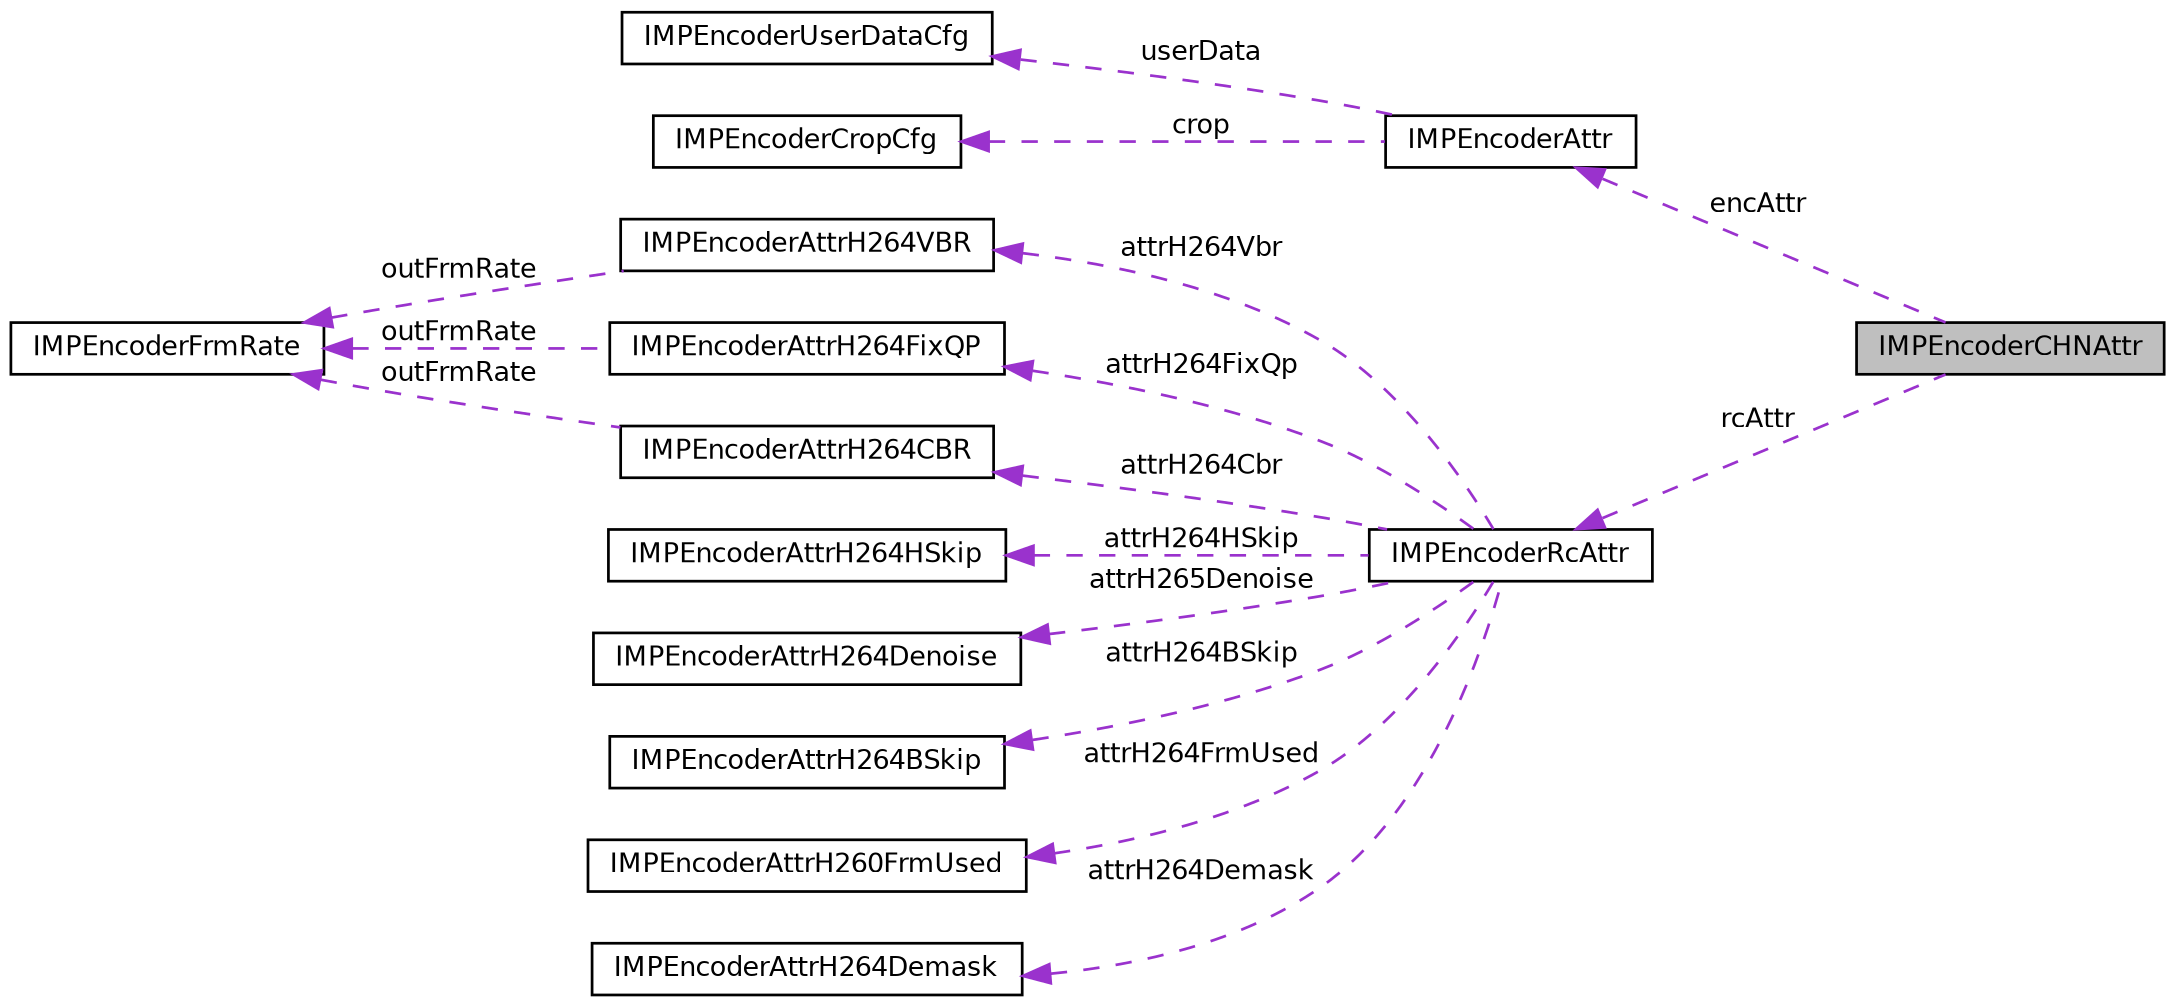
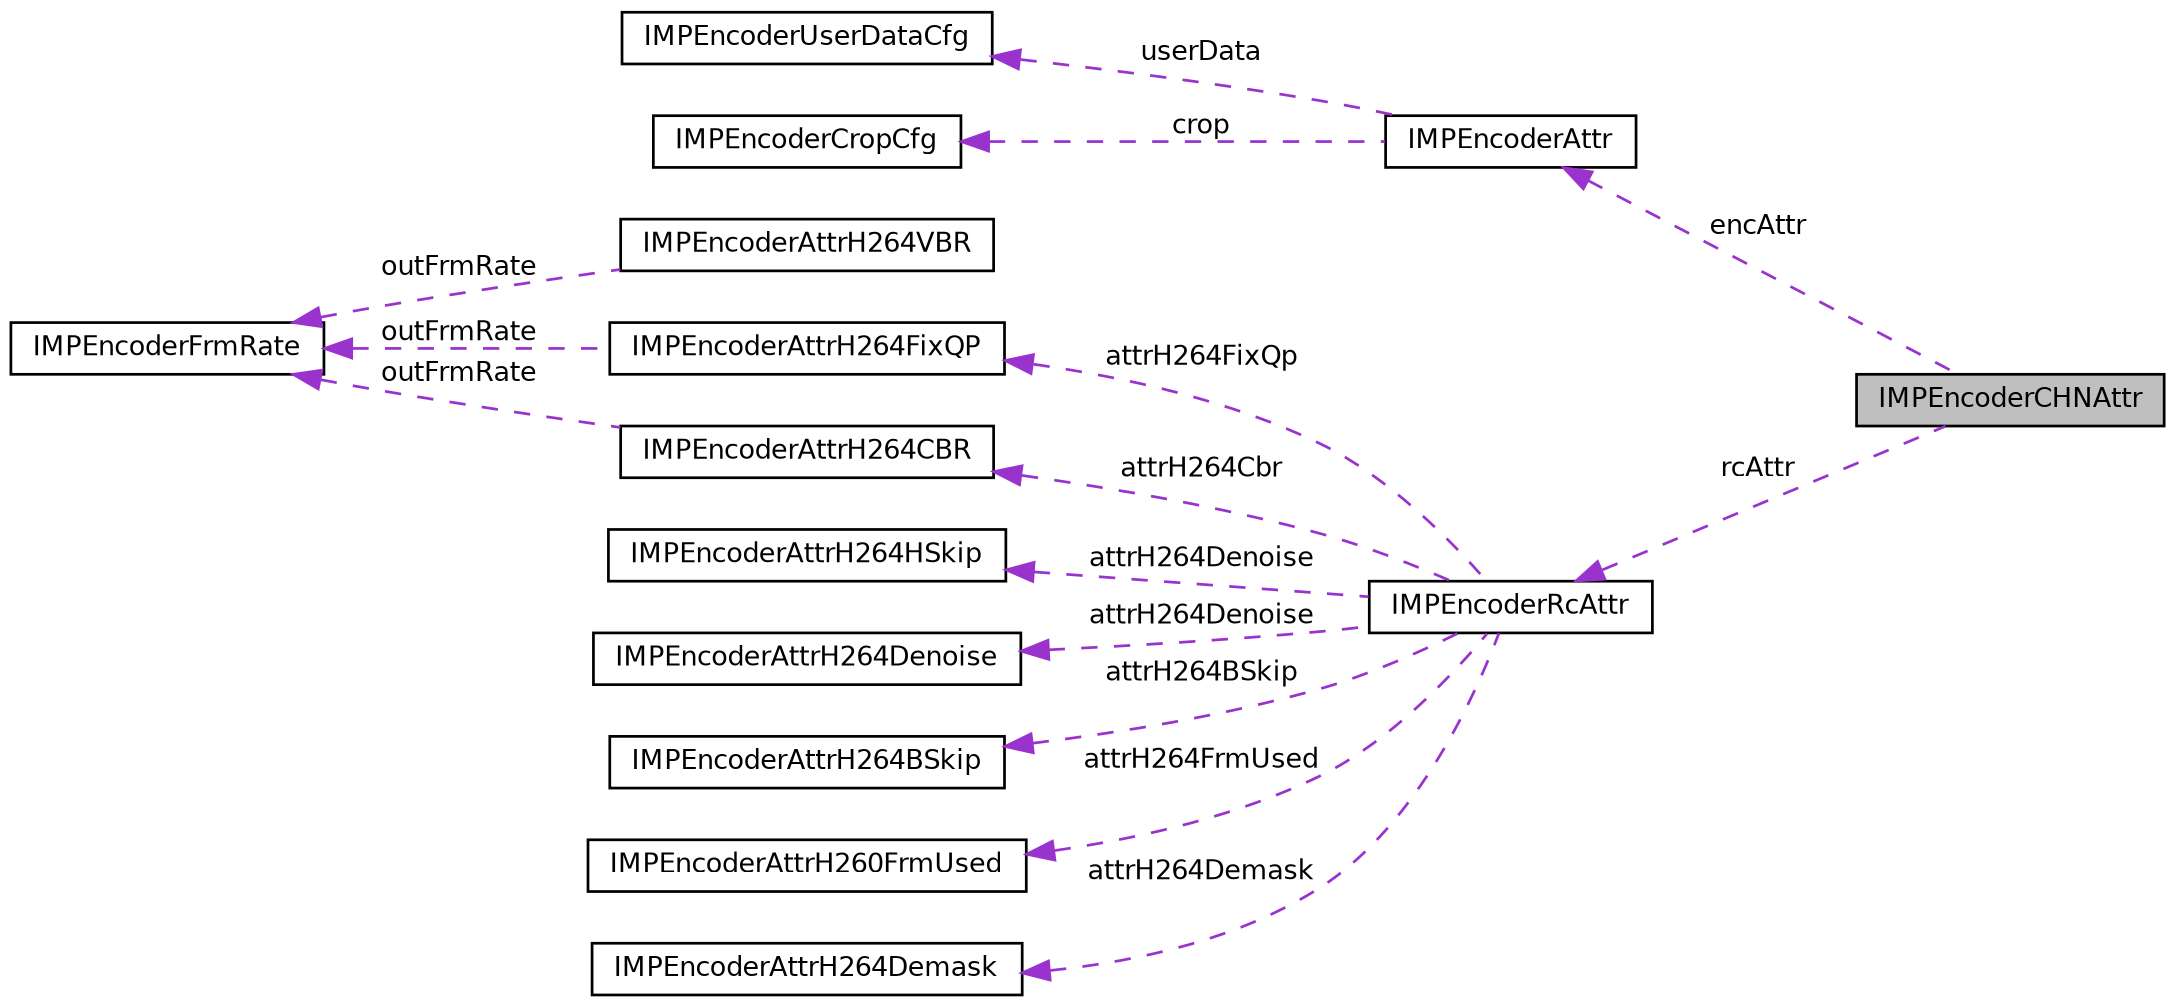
(1297, 328) -> none
(1198, 540) -> (1198, 559)
(1198, 581) -> (1198, 617)
